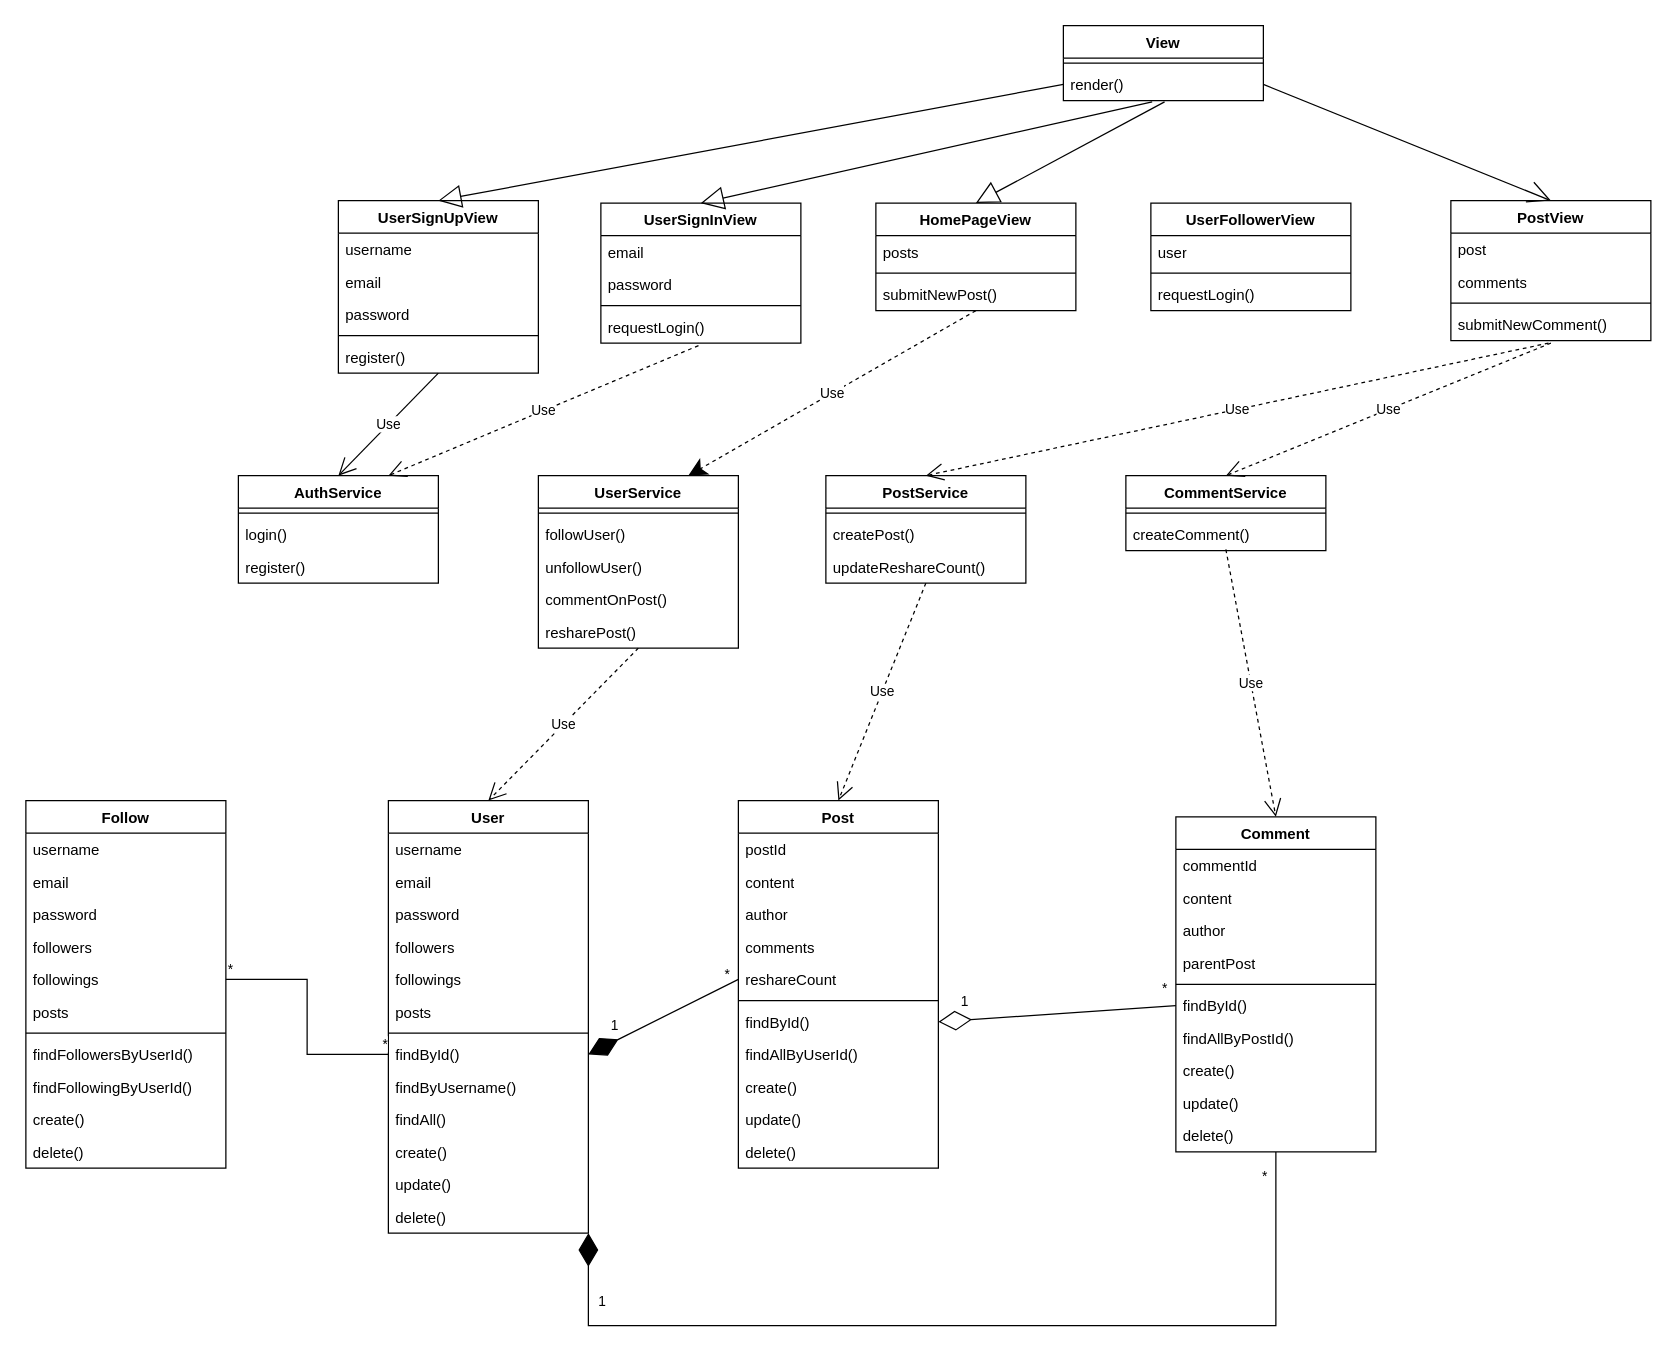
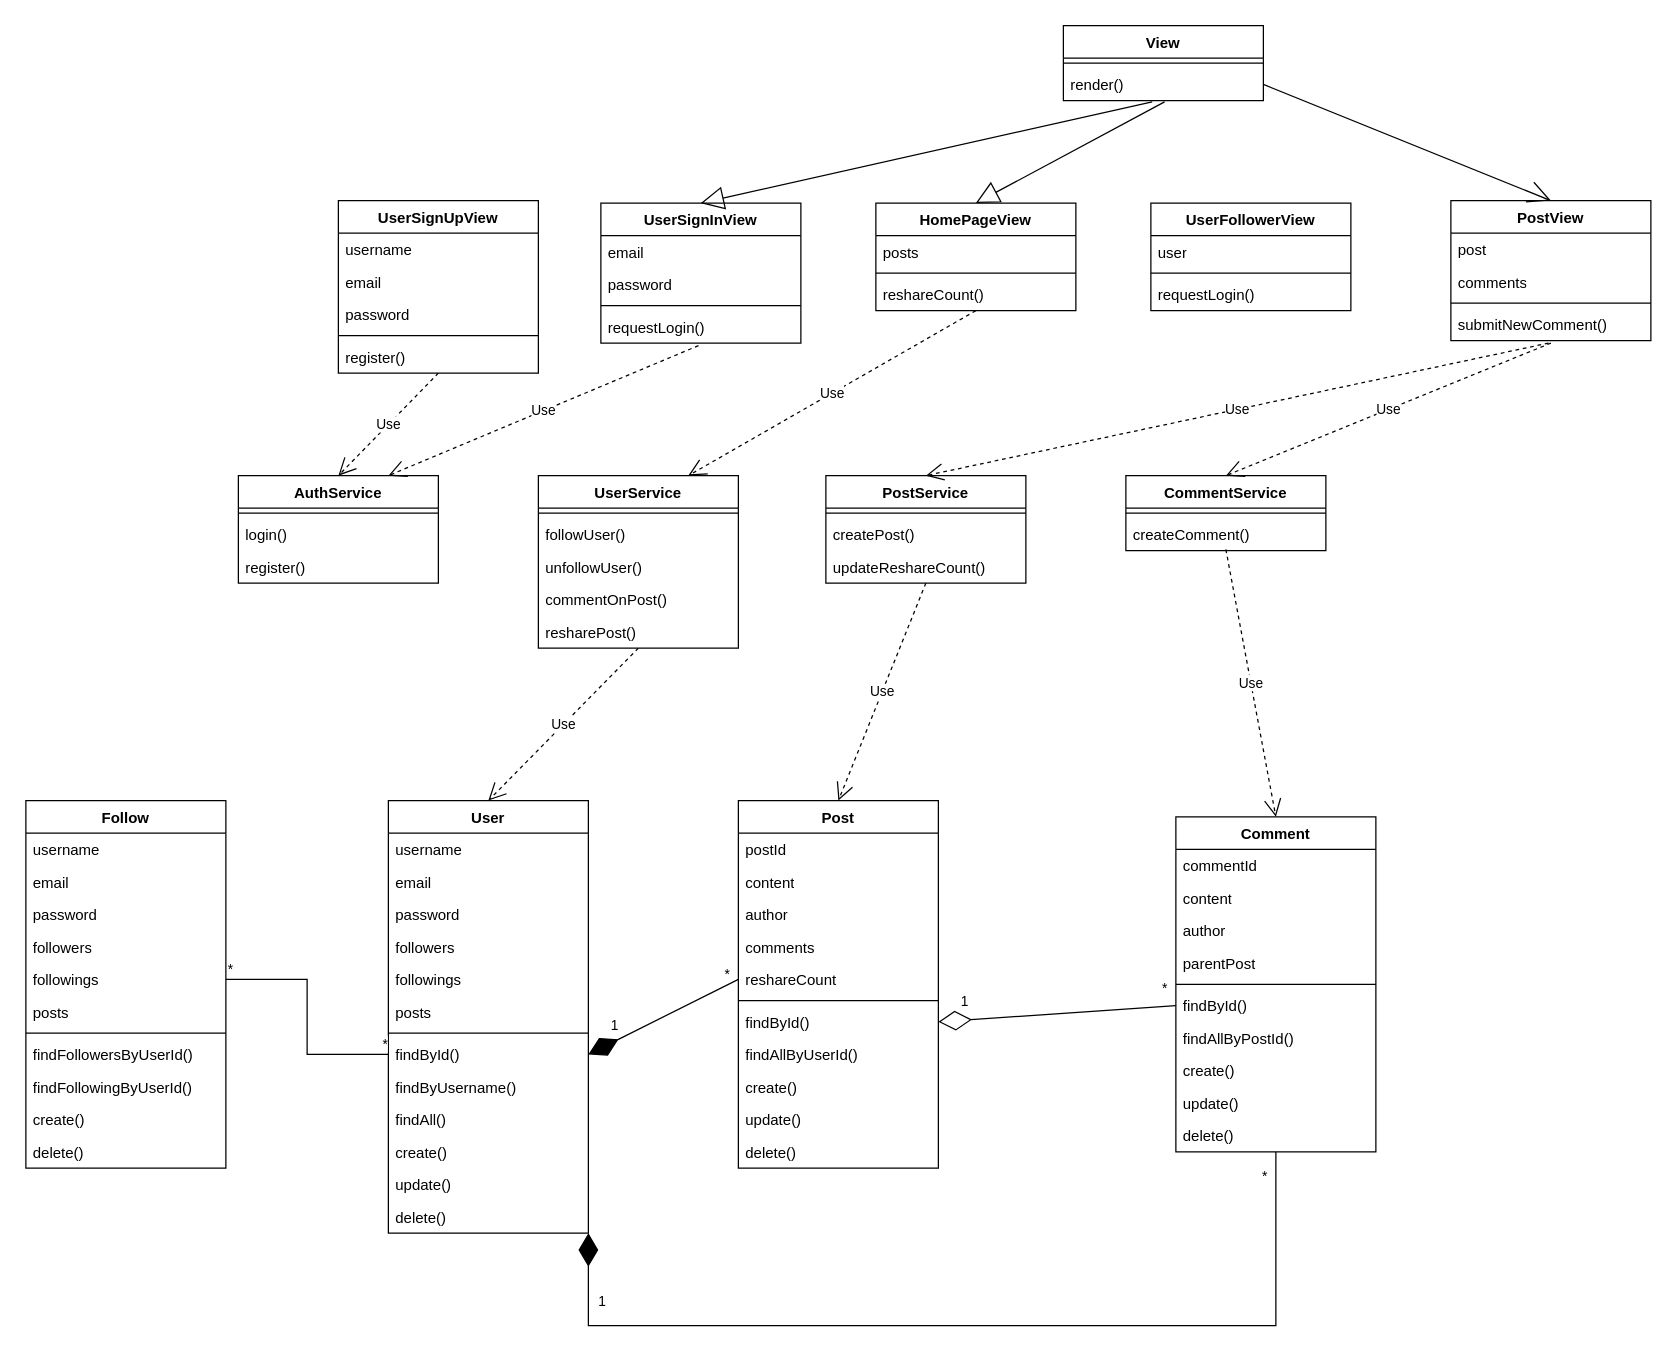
(761, 141) -> none
(944, 296) -> (942, 296)
(416, 396) -> (416, 396)
(702, 468) -> (697, 471)
